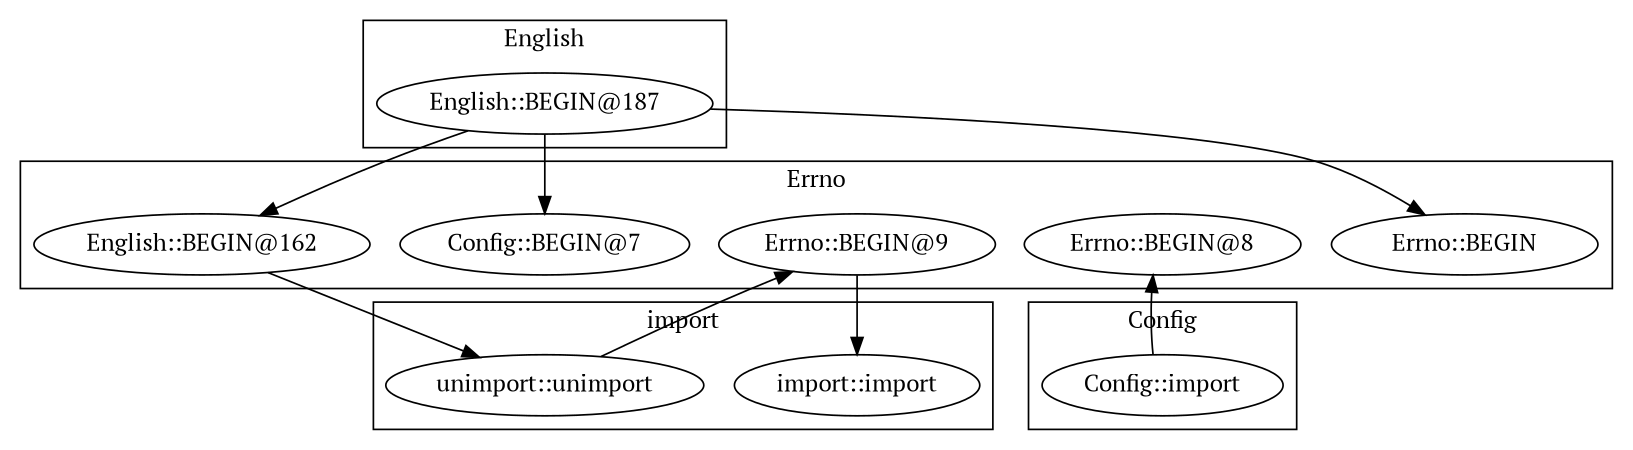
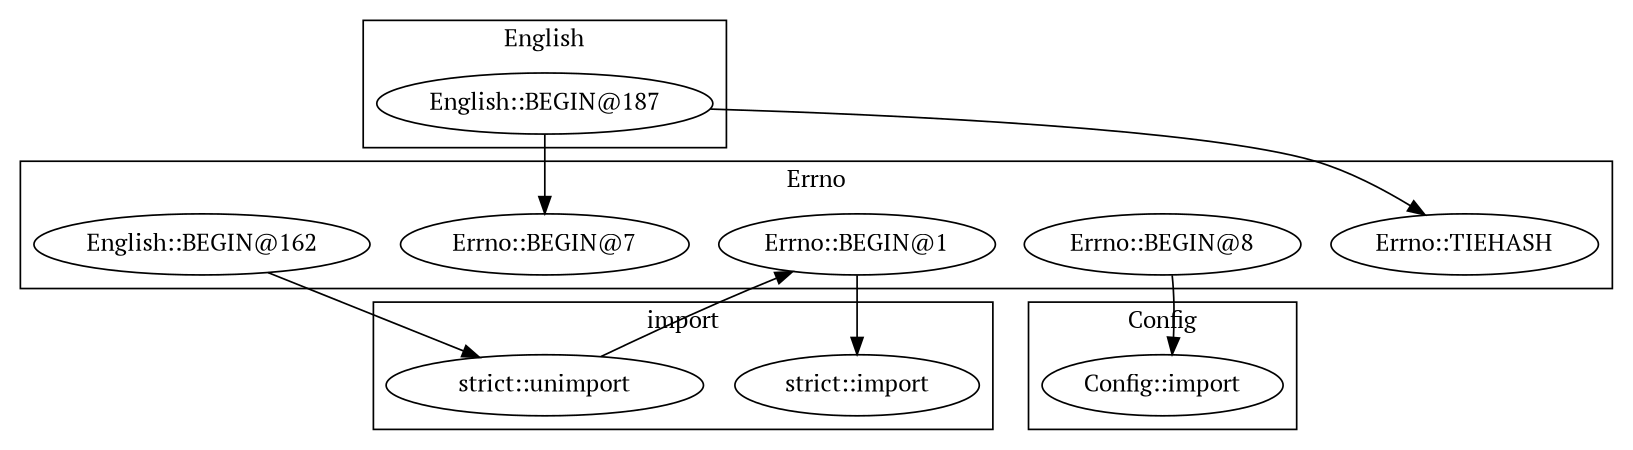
(357, 173) -> none
(545, 244) -> (545, 244)
(857, 244) -> (857, 244)
(1465, 244) -> (1465, 244)
(1151, 323) -> (1174, 313)
(545, 385) -> (545, 385)
(857, 385) -> (857, 385)
